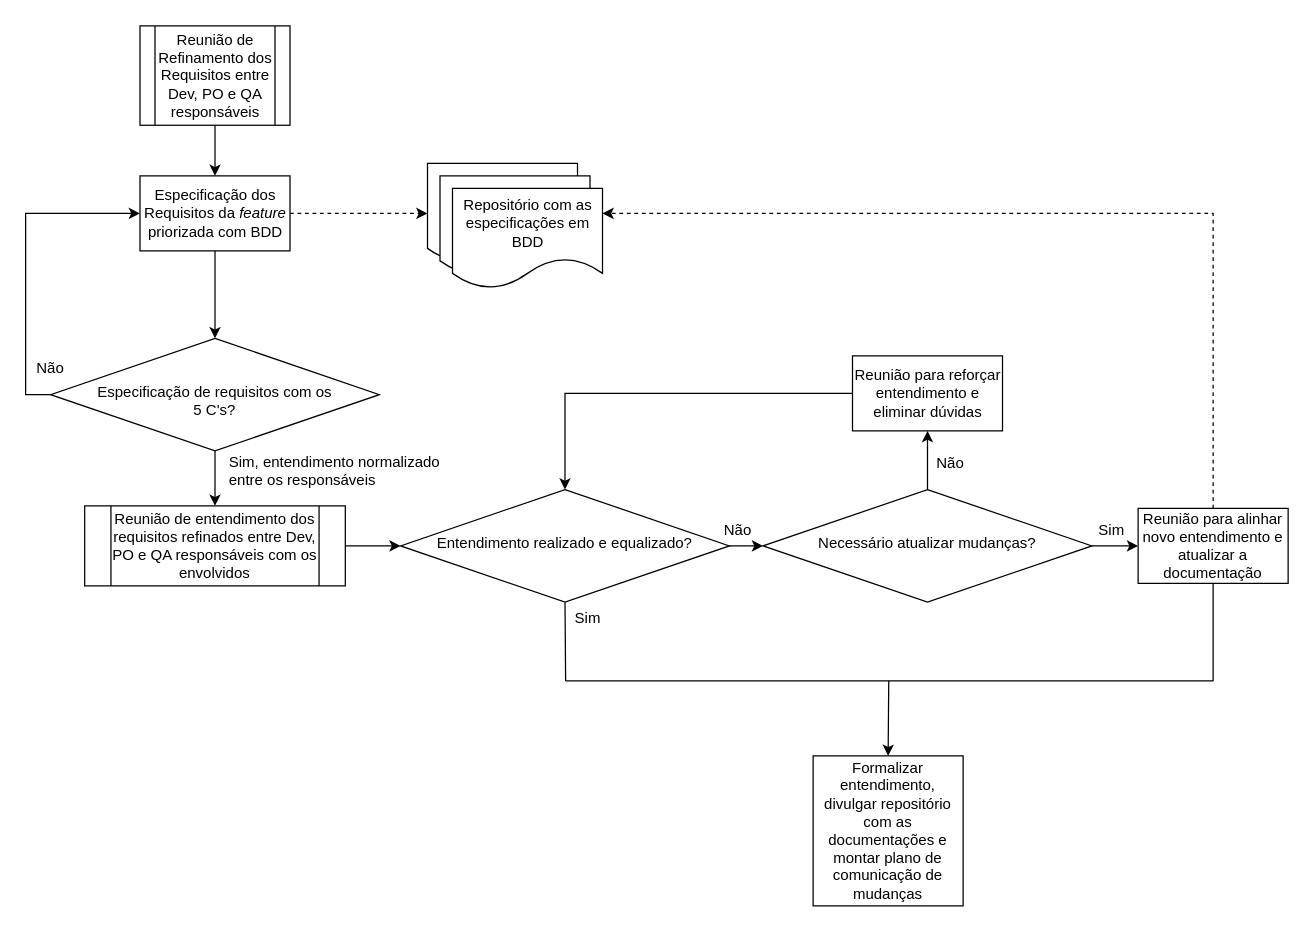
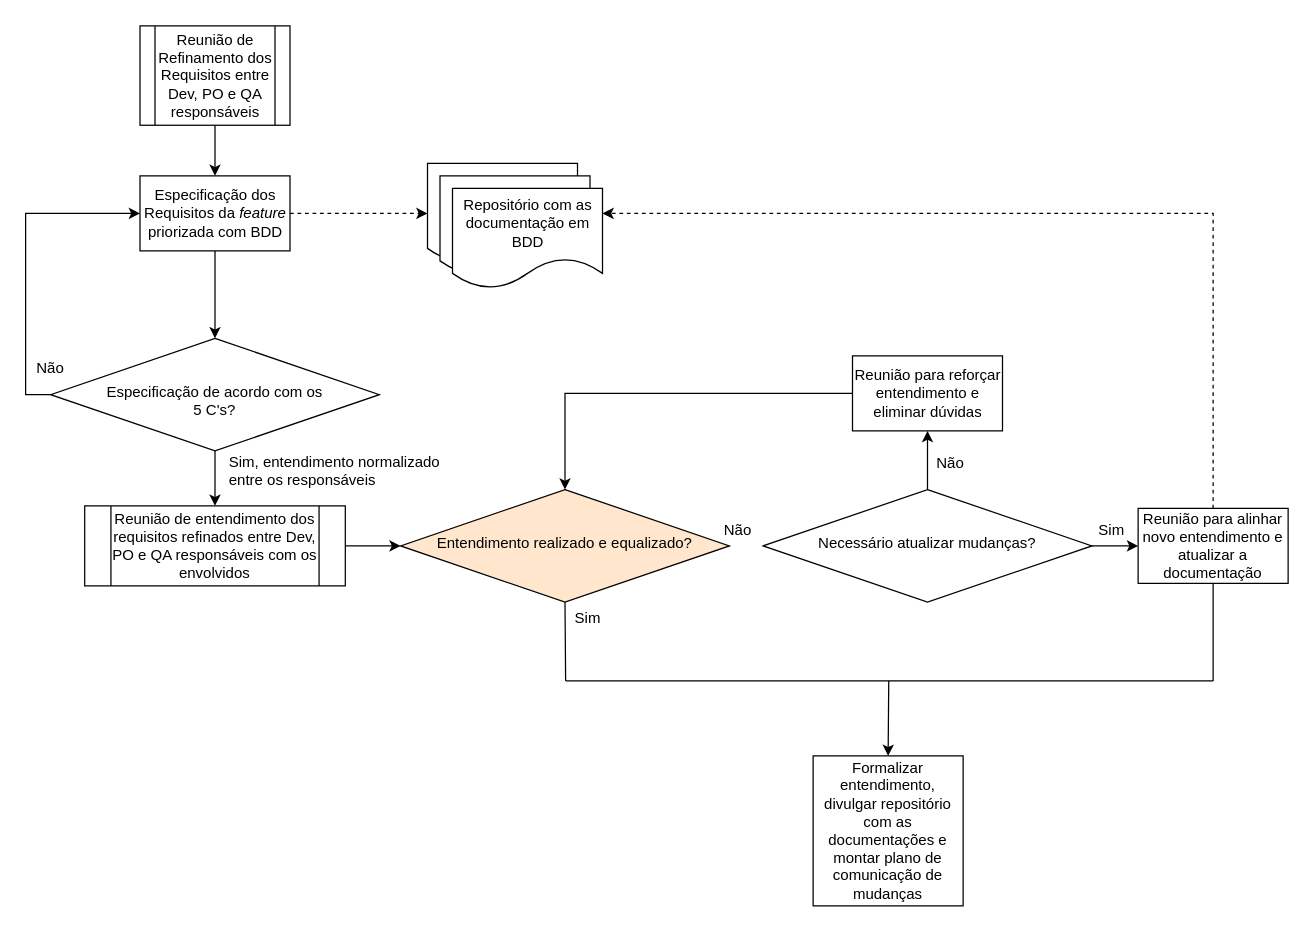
(528, 223) -> (528, 223)
(215, 392) -> (215, 392)
(565, 546) -> (565, 546)
(750, 546) -> none
